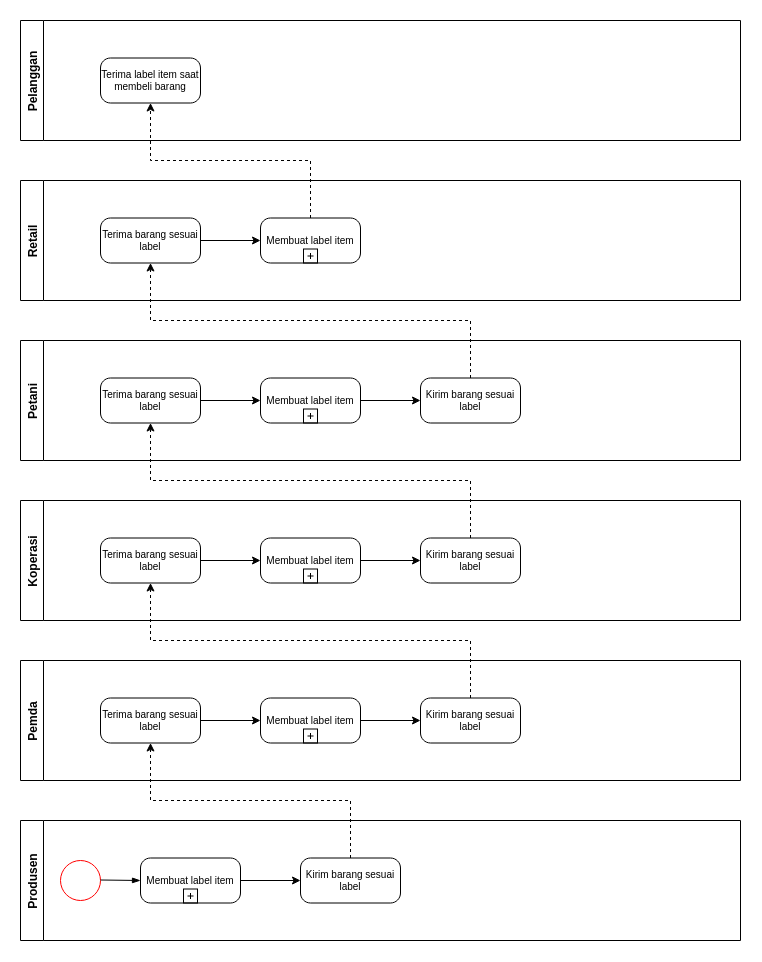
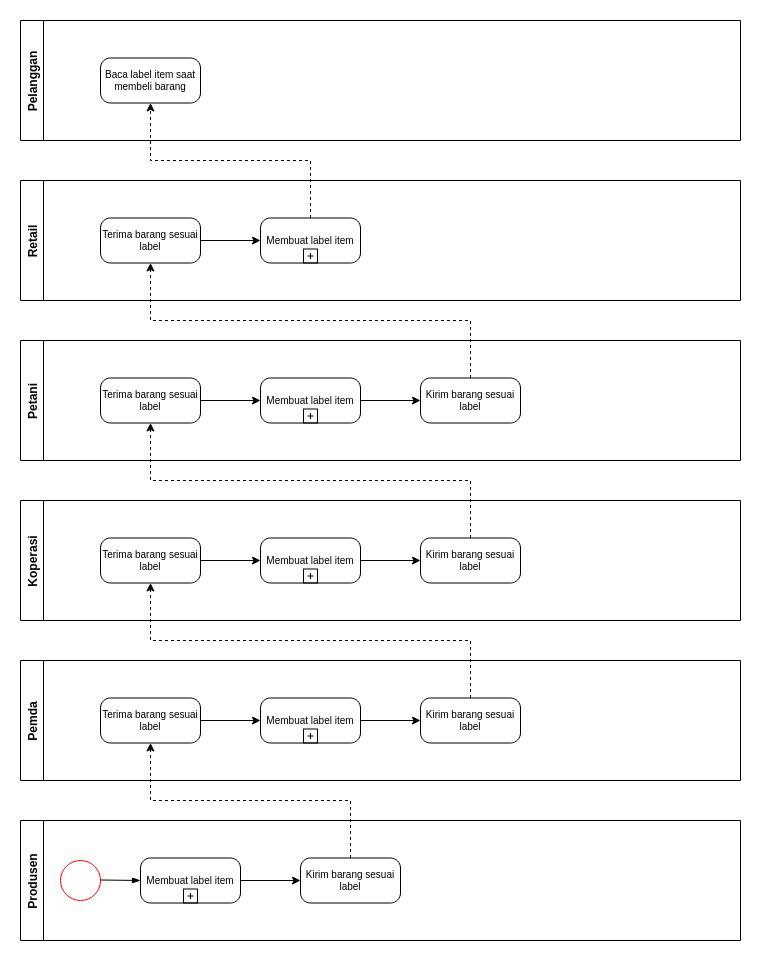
(151, 81) -> (151, 81)
